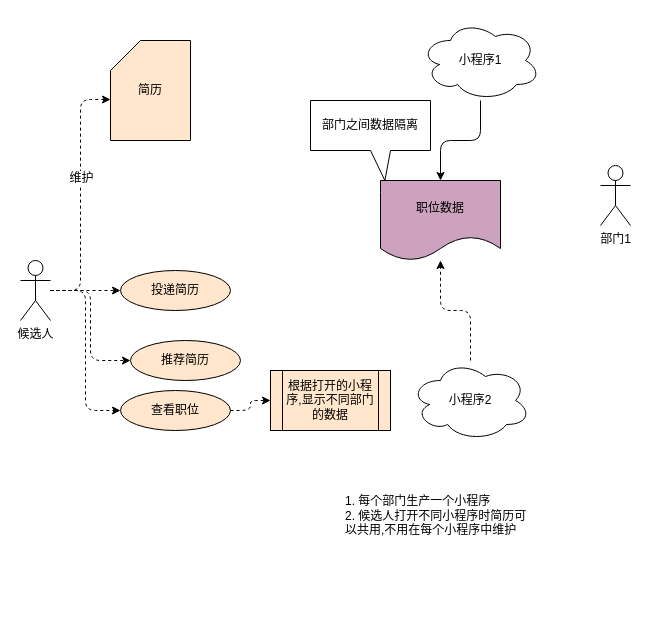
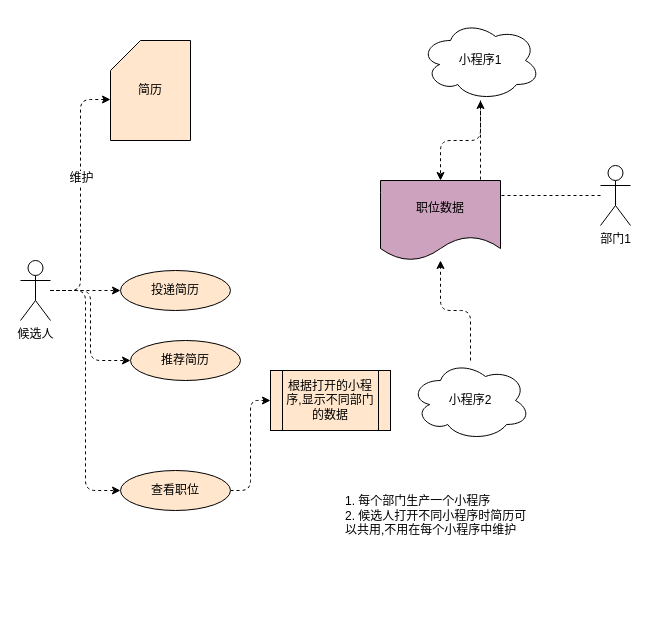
(371, 141) -> none
(444, 142) -> (444, 142)
none -> (551, 196)
(176, 411) -> (176, 491)
